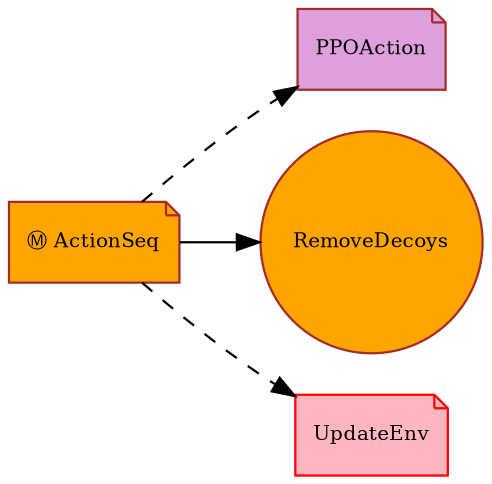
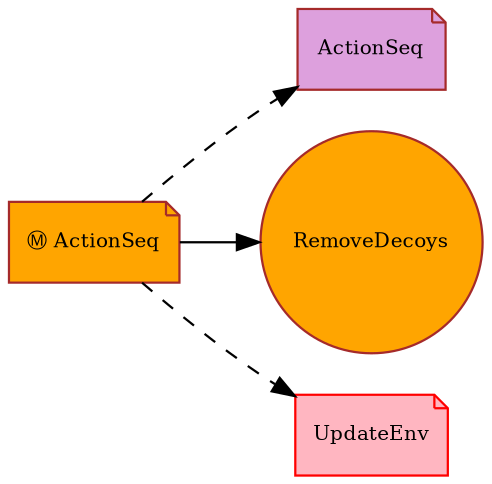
(372, 49) -> (372, 49)
